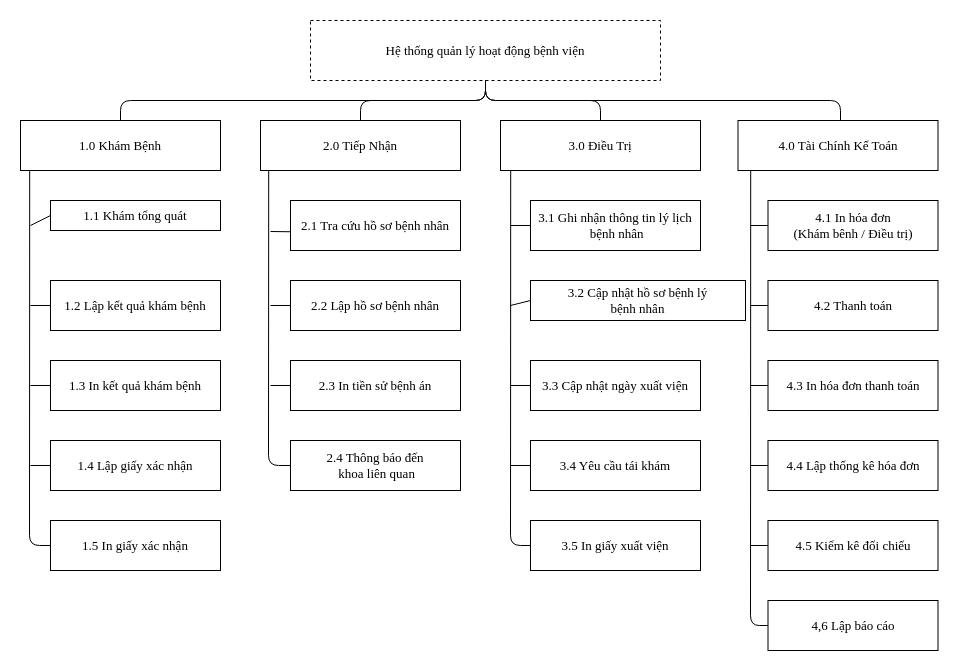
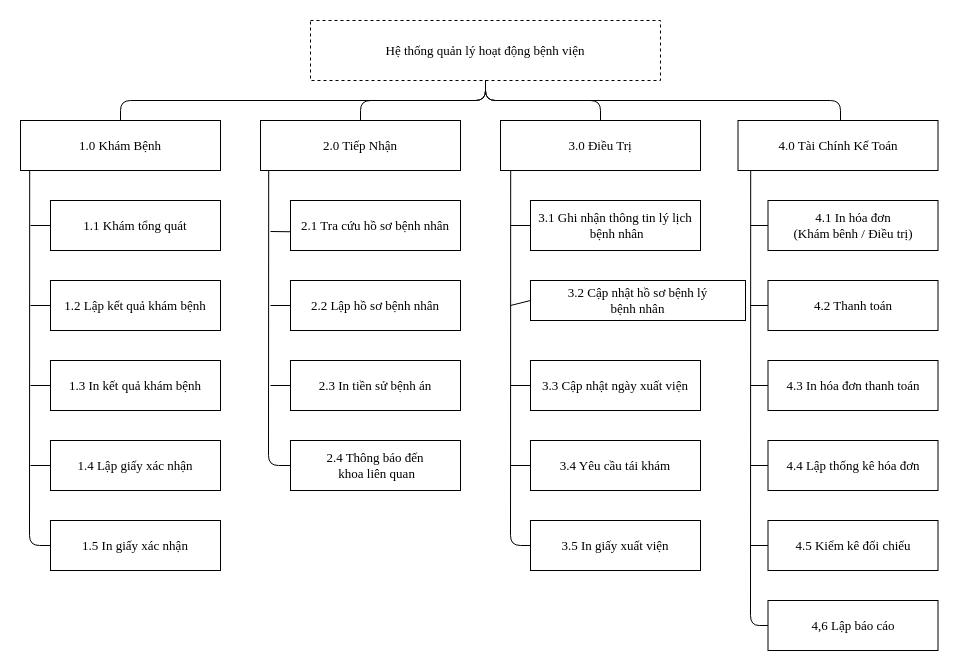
(136, 216) -> (136, 226)
